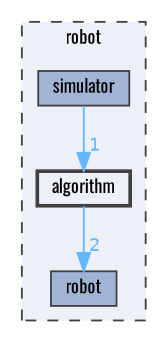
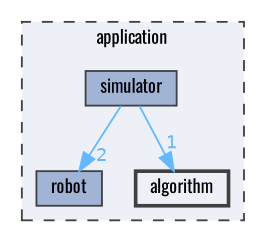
(84, 39) -> (133, 39)
(84, 230) -> (105, 131)
